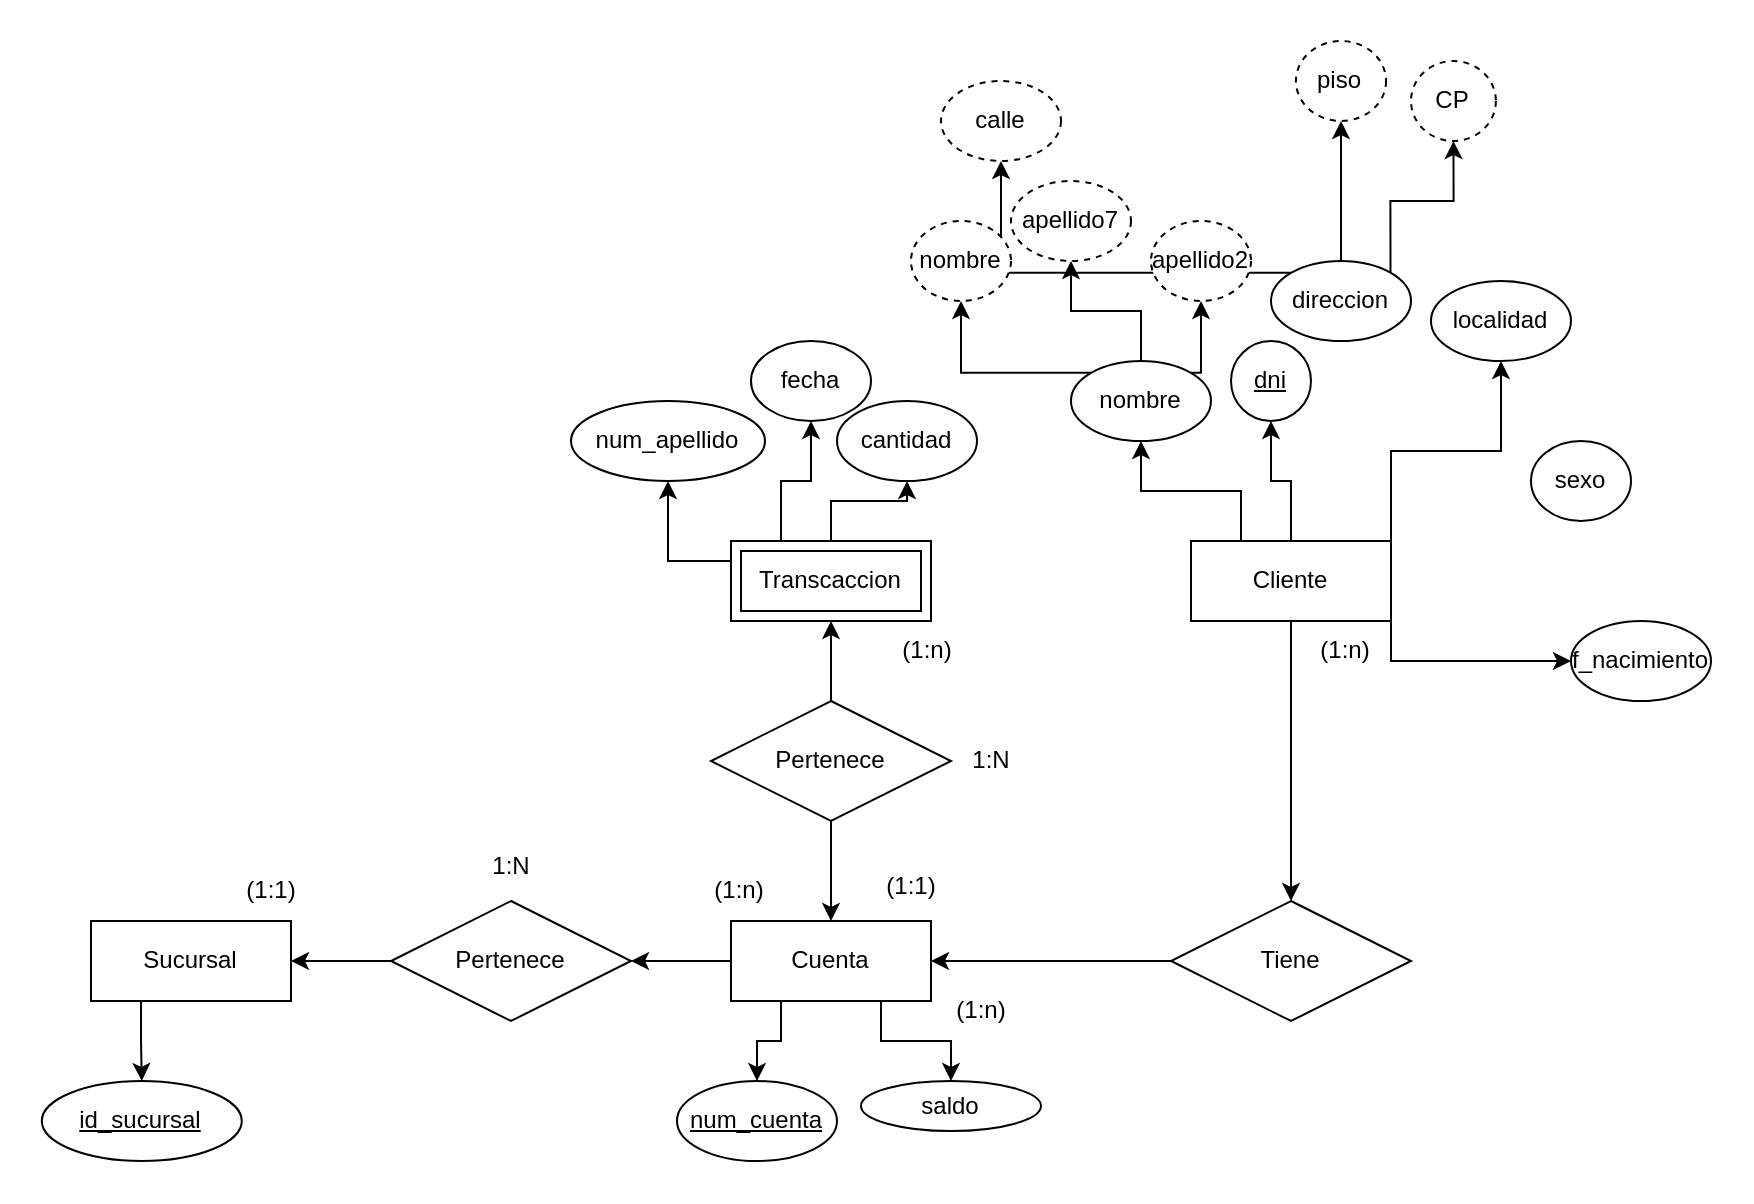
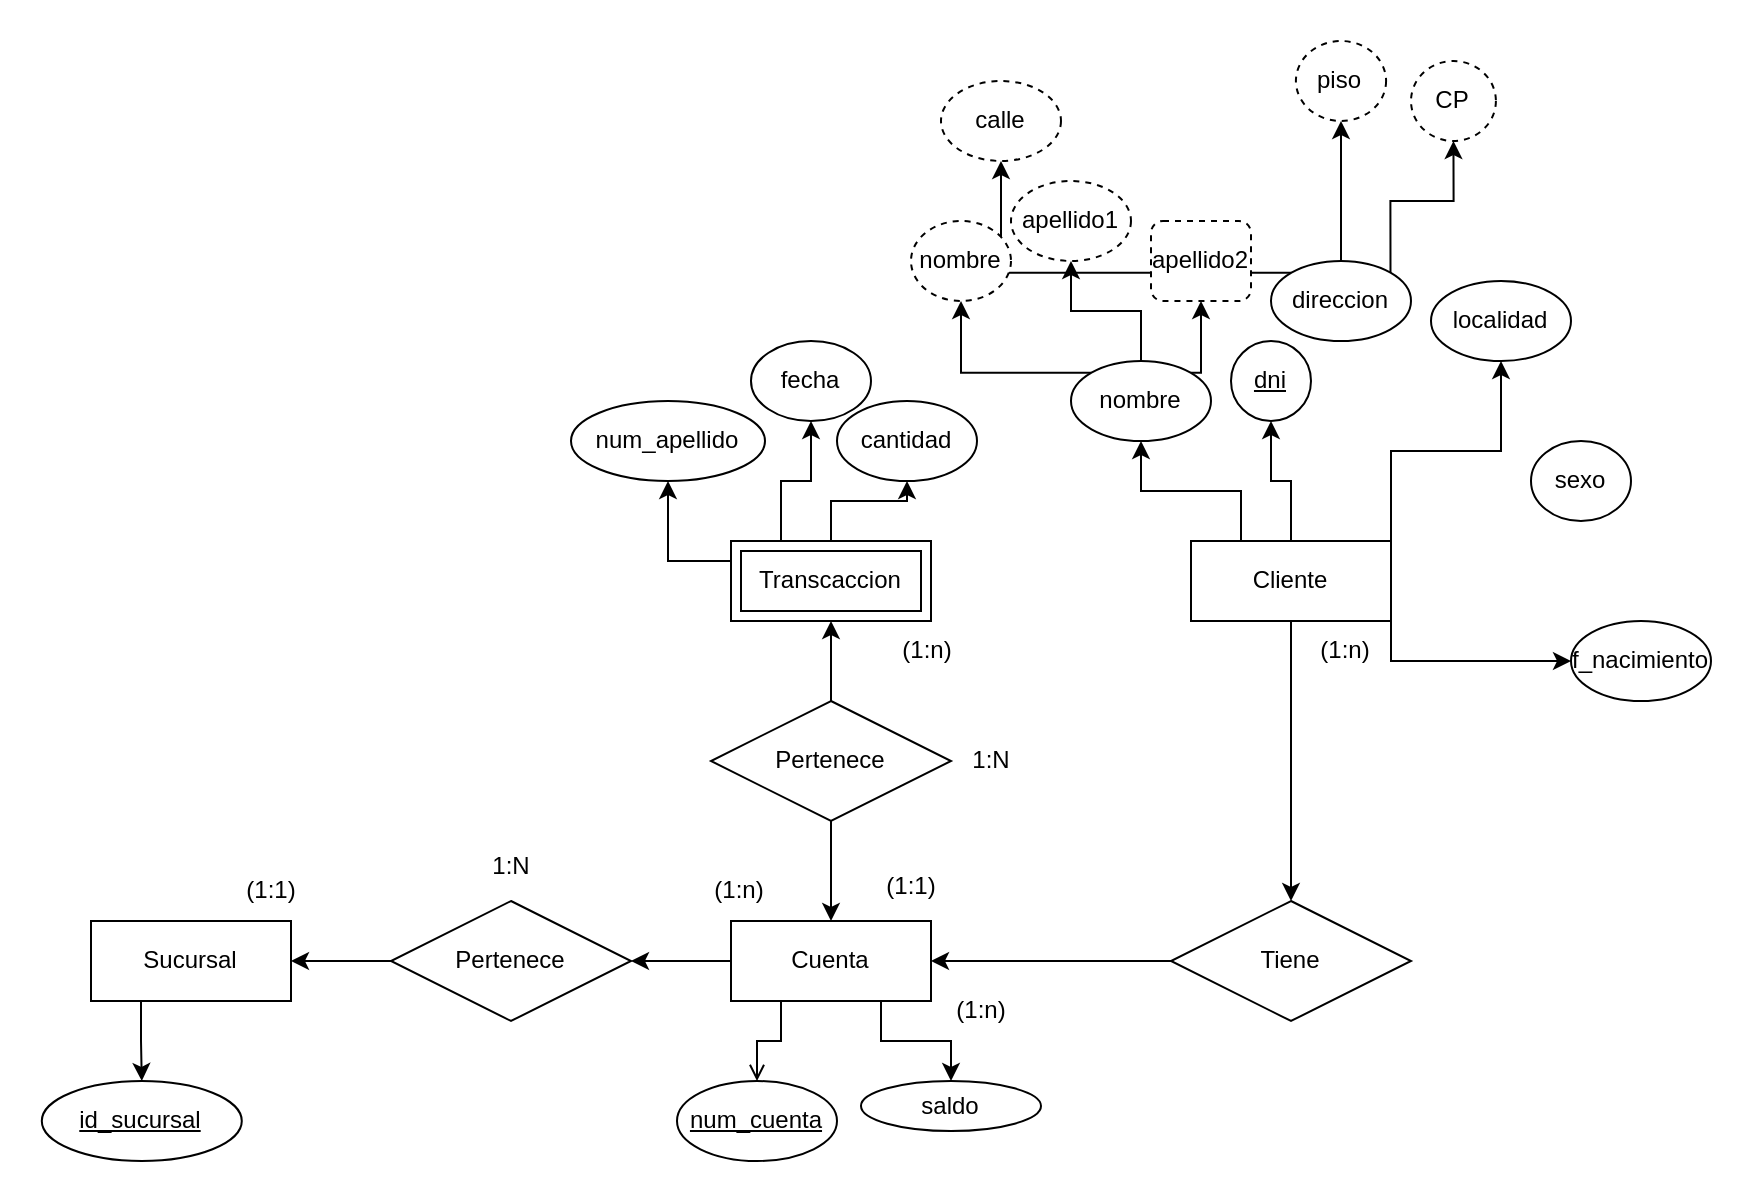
(1071, 221) -> (1071, 221)
(1201, 261) -> (1201, 261)
(757, 1066) -> (757, 1069)
